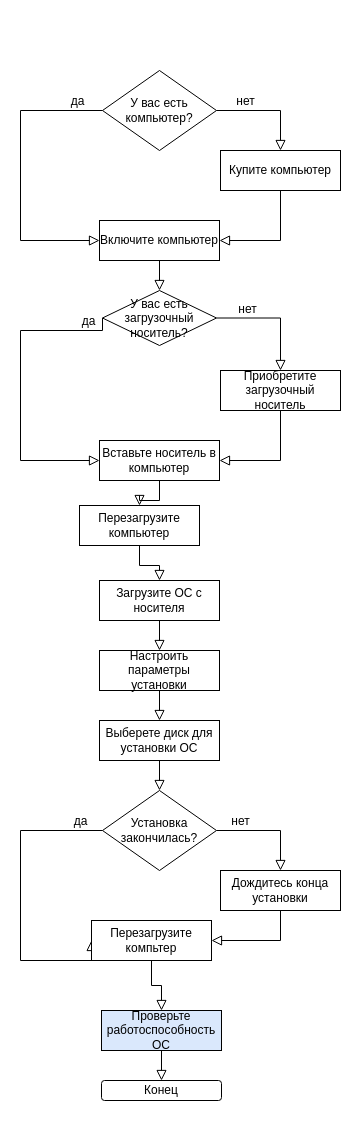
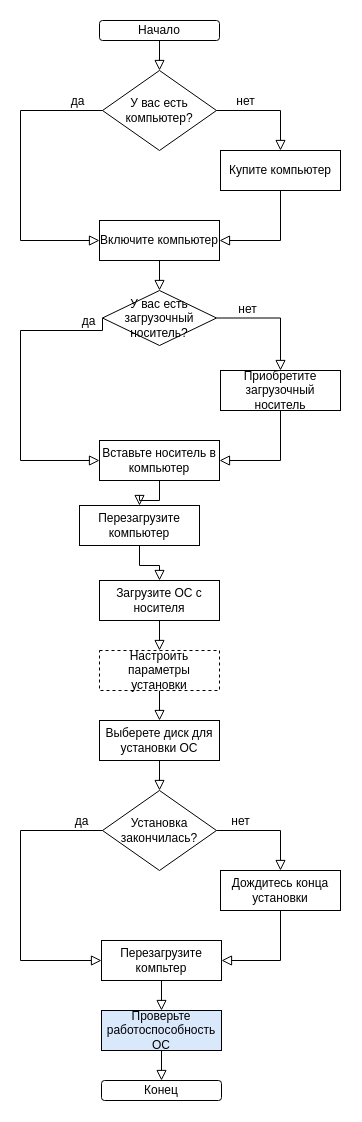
none -> (160, 31)
none -> (160, 60)
(160, 671) -> (160, 671)
(152, 941) -> (162, 961)
